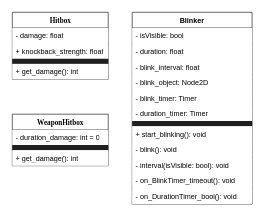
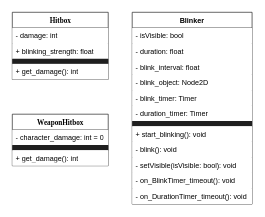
(42, 36) -> (38, 36)
(61, 56) -> (61, 56)
(61, 143) -> (61, 143)
(190, 166) -> (193, 166)
(192, 197) -> (198, 197)
